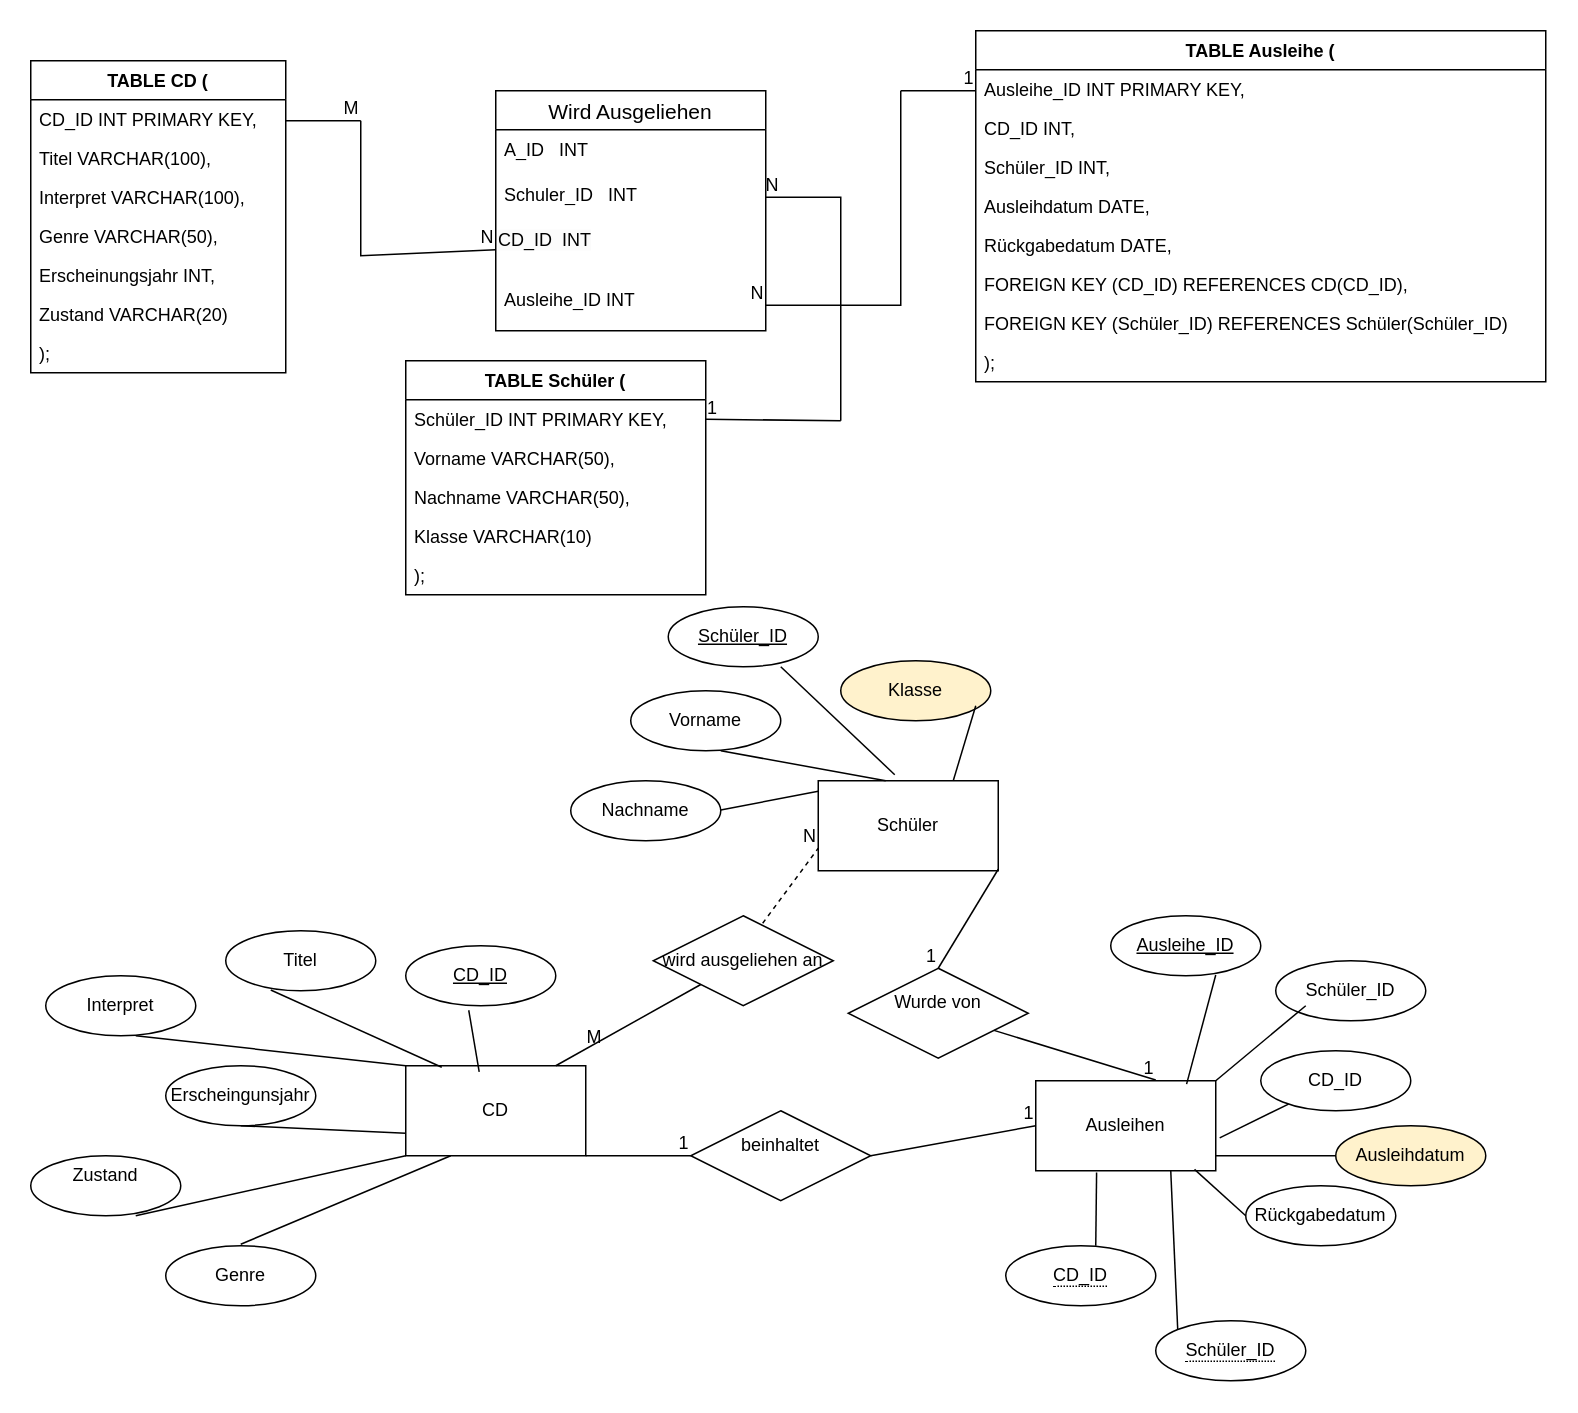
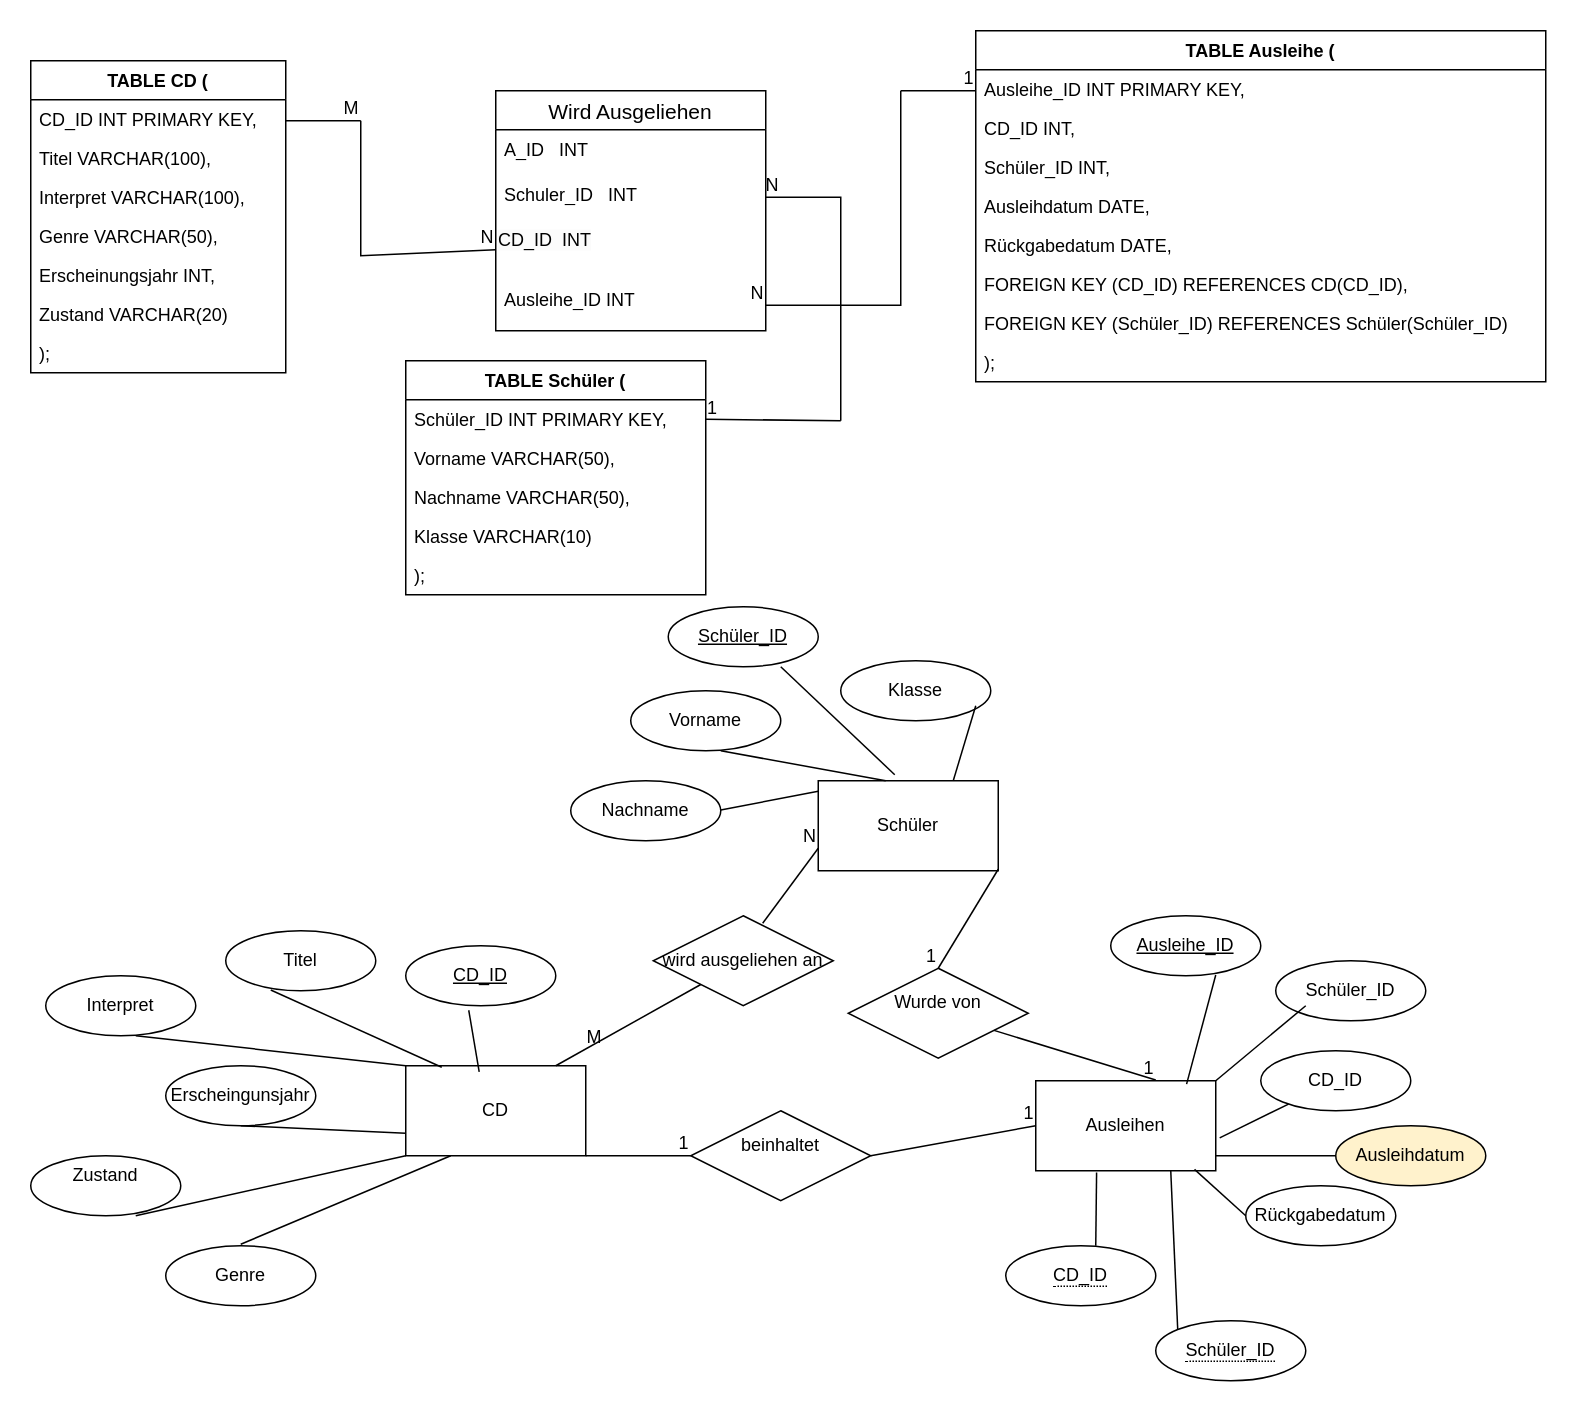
(916, 691) -> (916, 691)
(791, 885) -> (791, 885)
